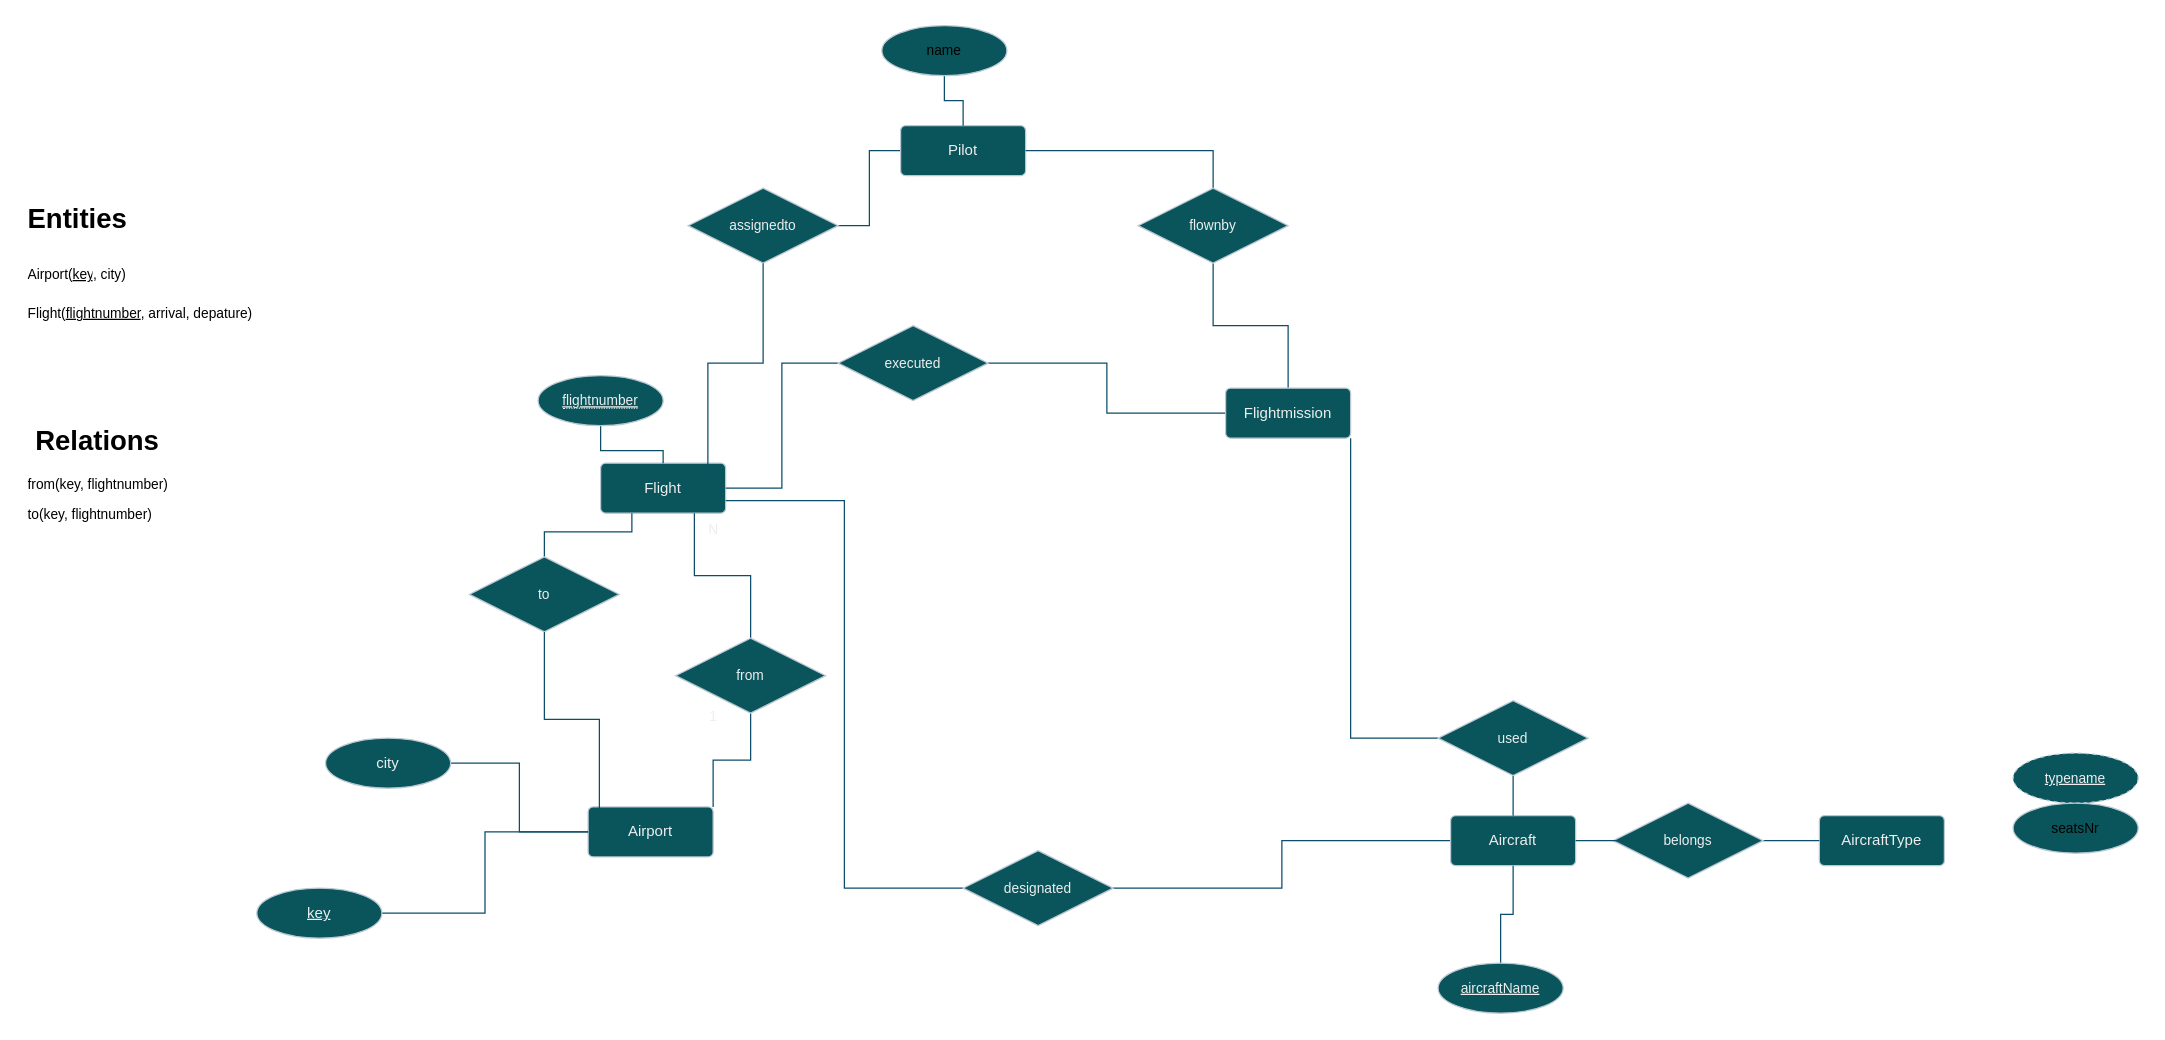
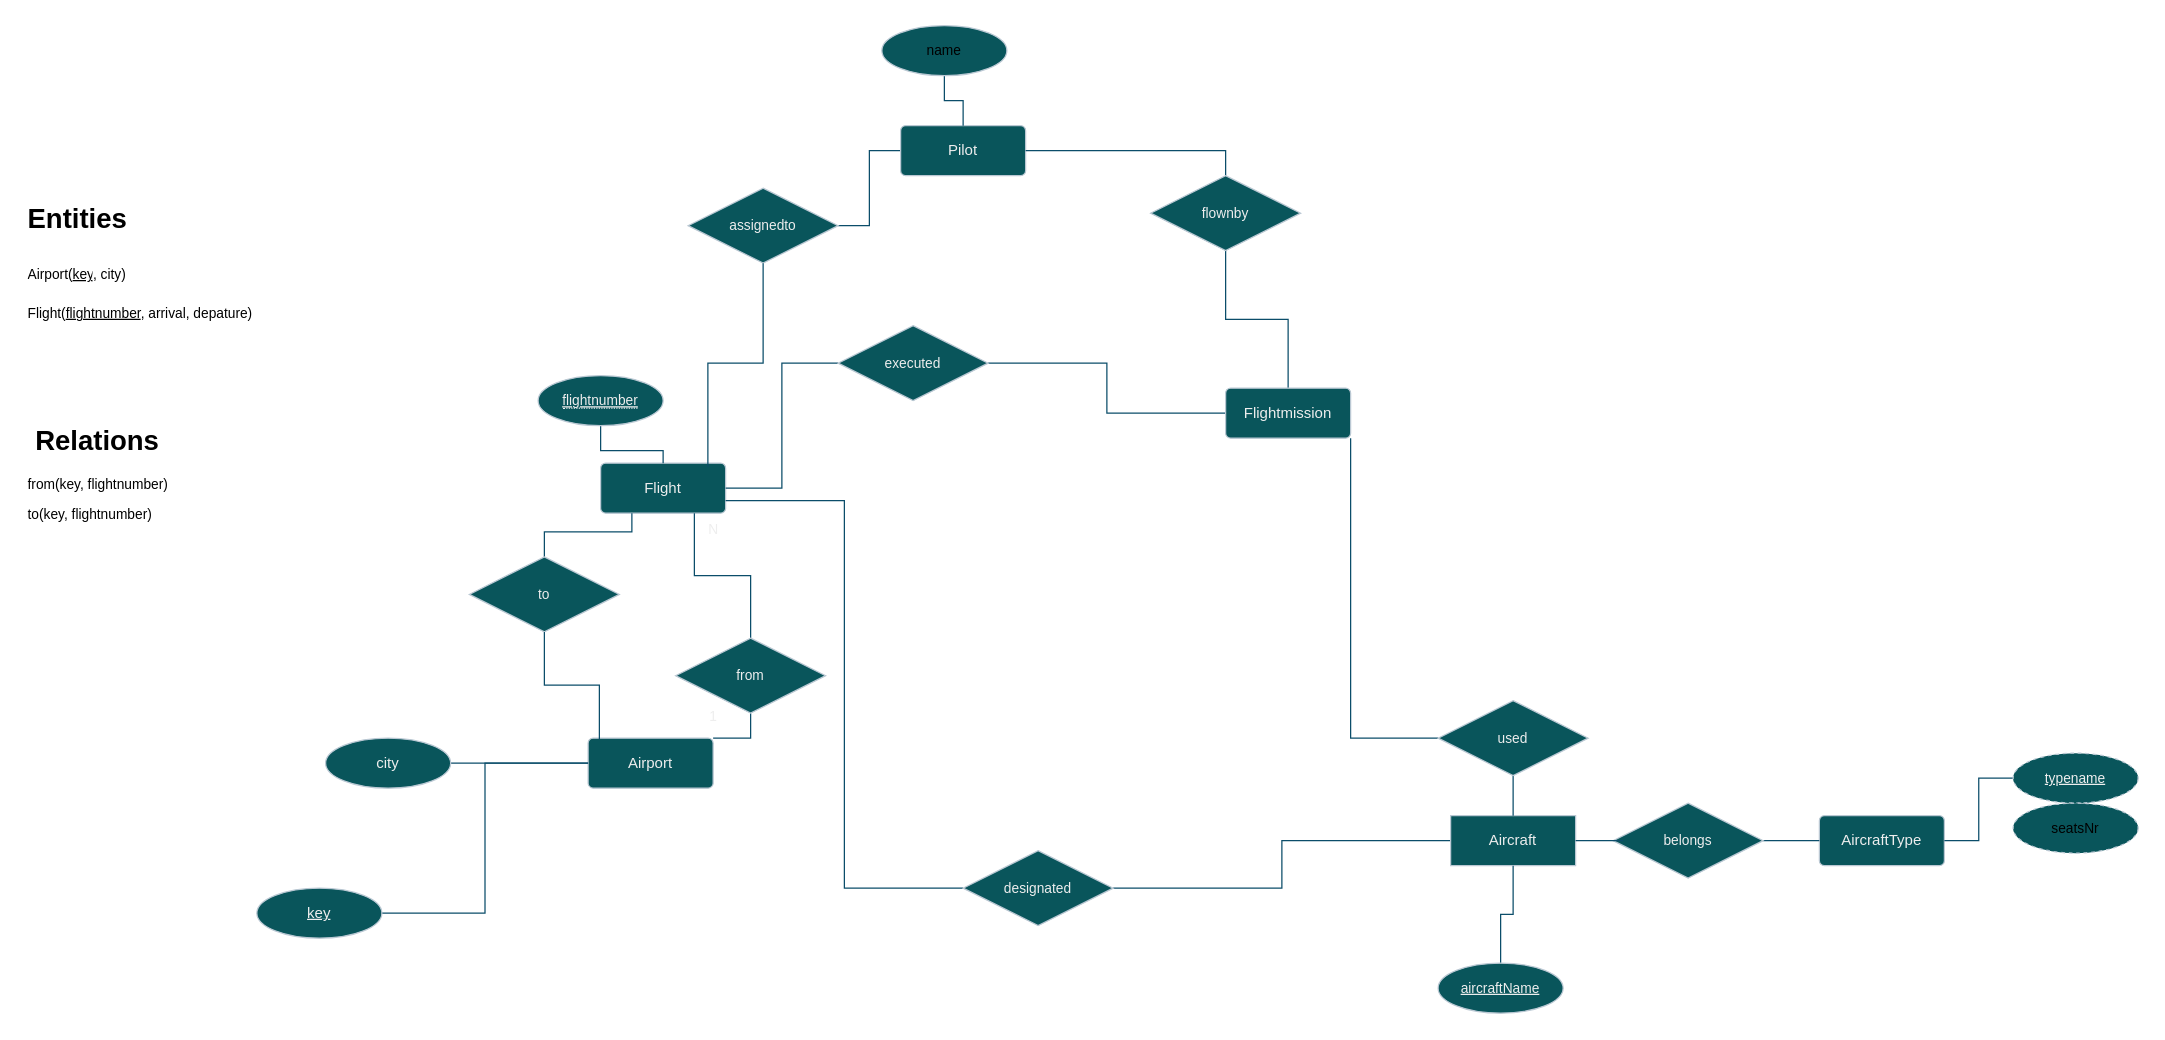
(1213, 226) -> (1226, 213)
none -> (1979, 809)
(2076, 828) -> (2076, 828)
(651, 832) -> (651, 763)
(1513, 841) -> (1513, 841)
